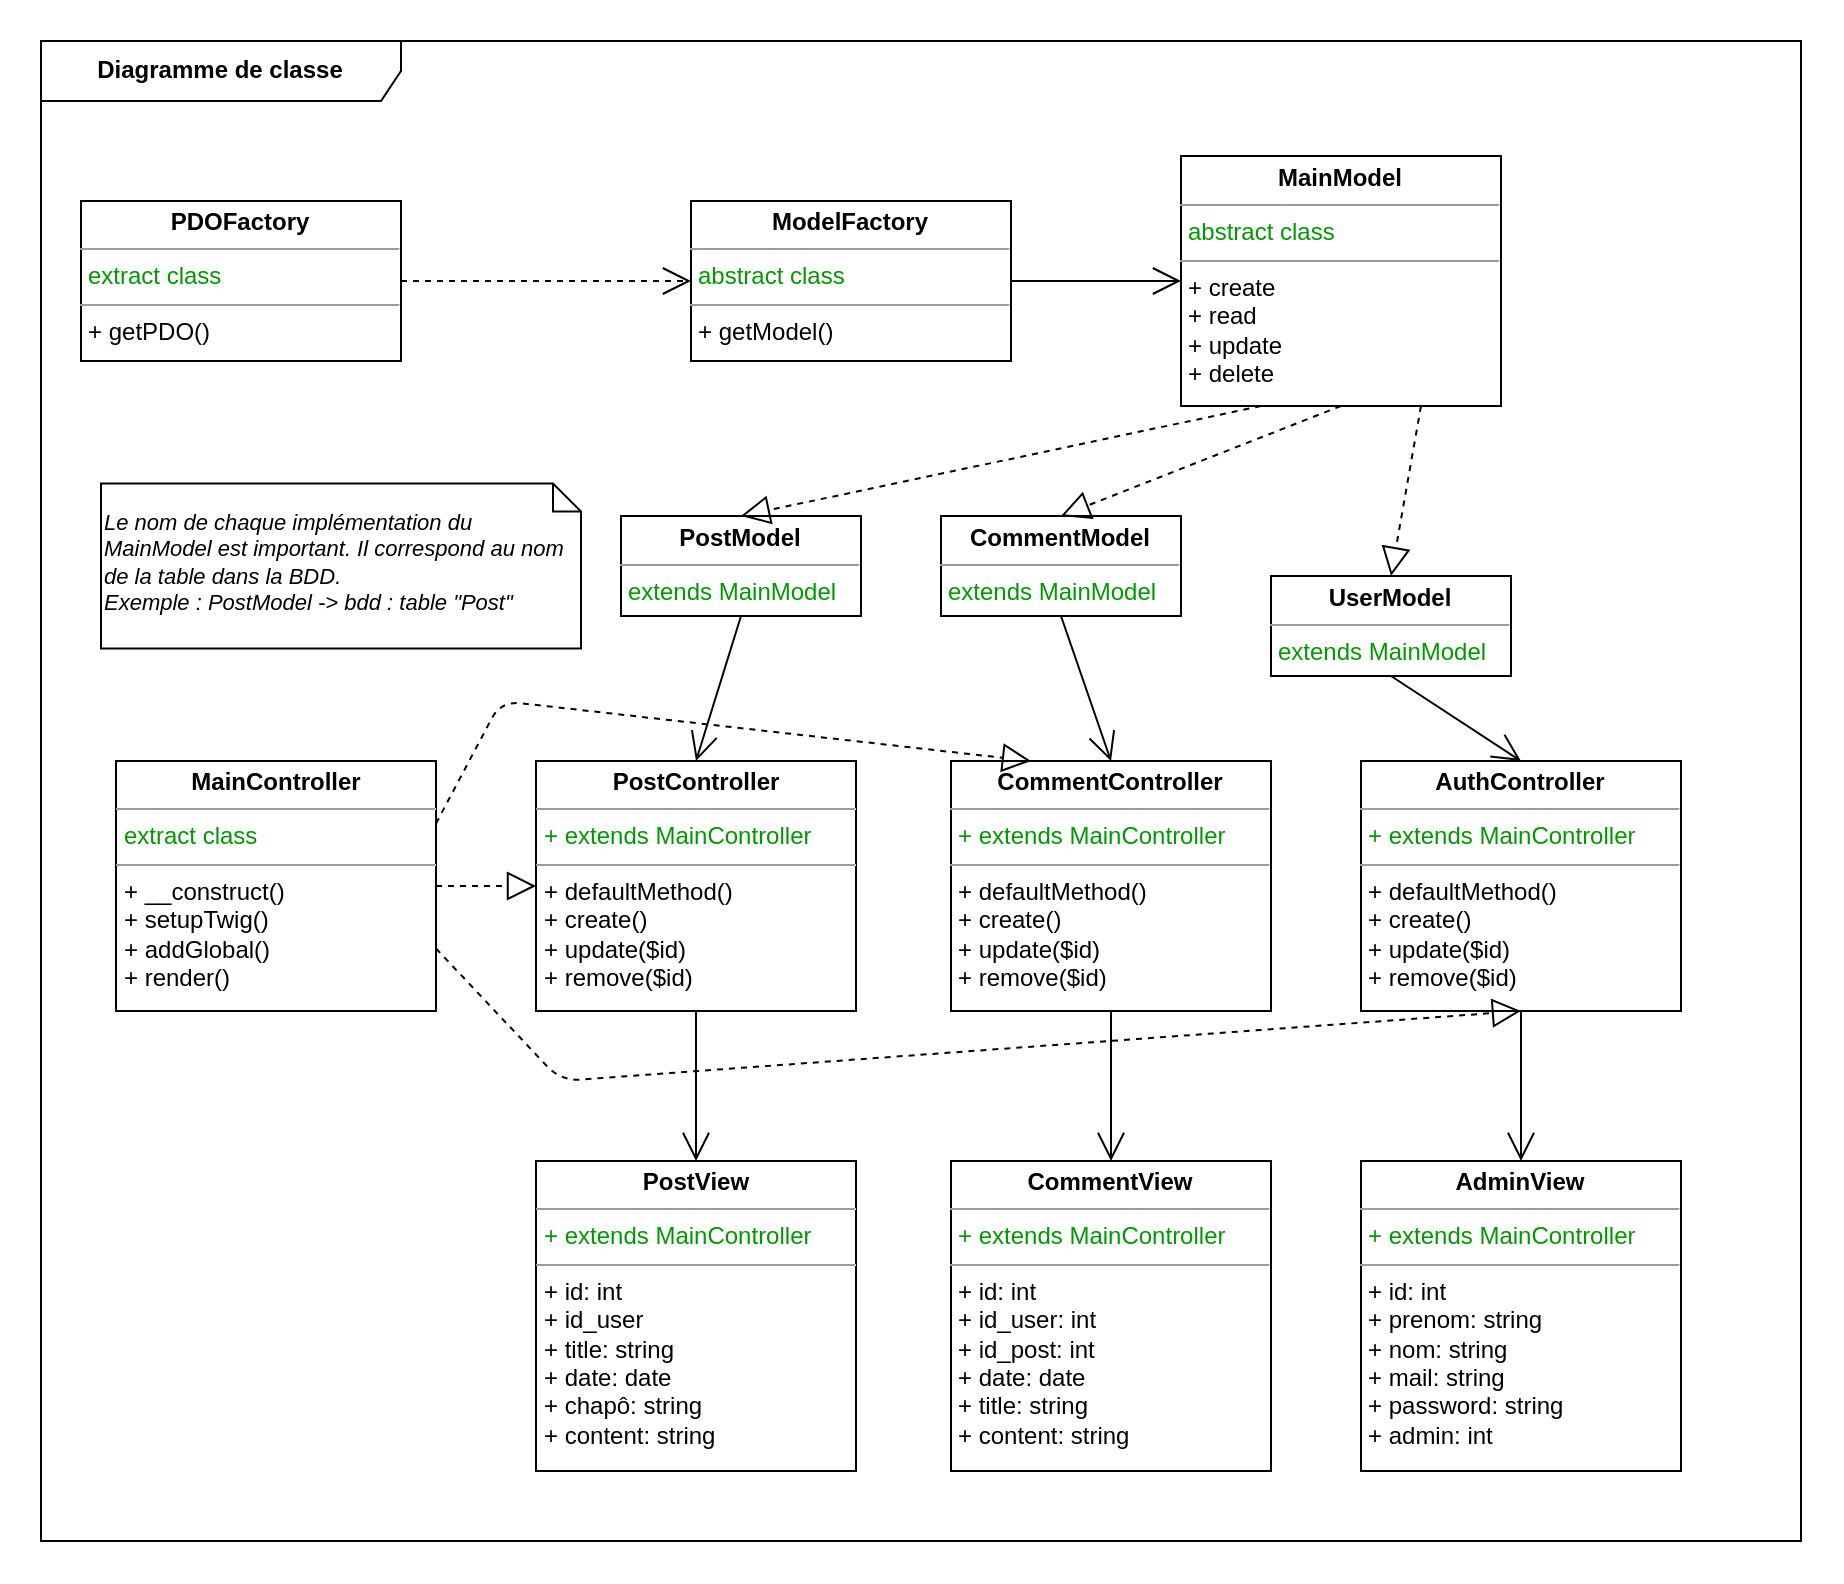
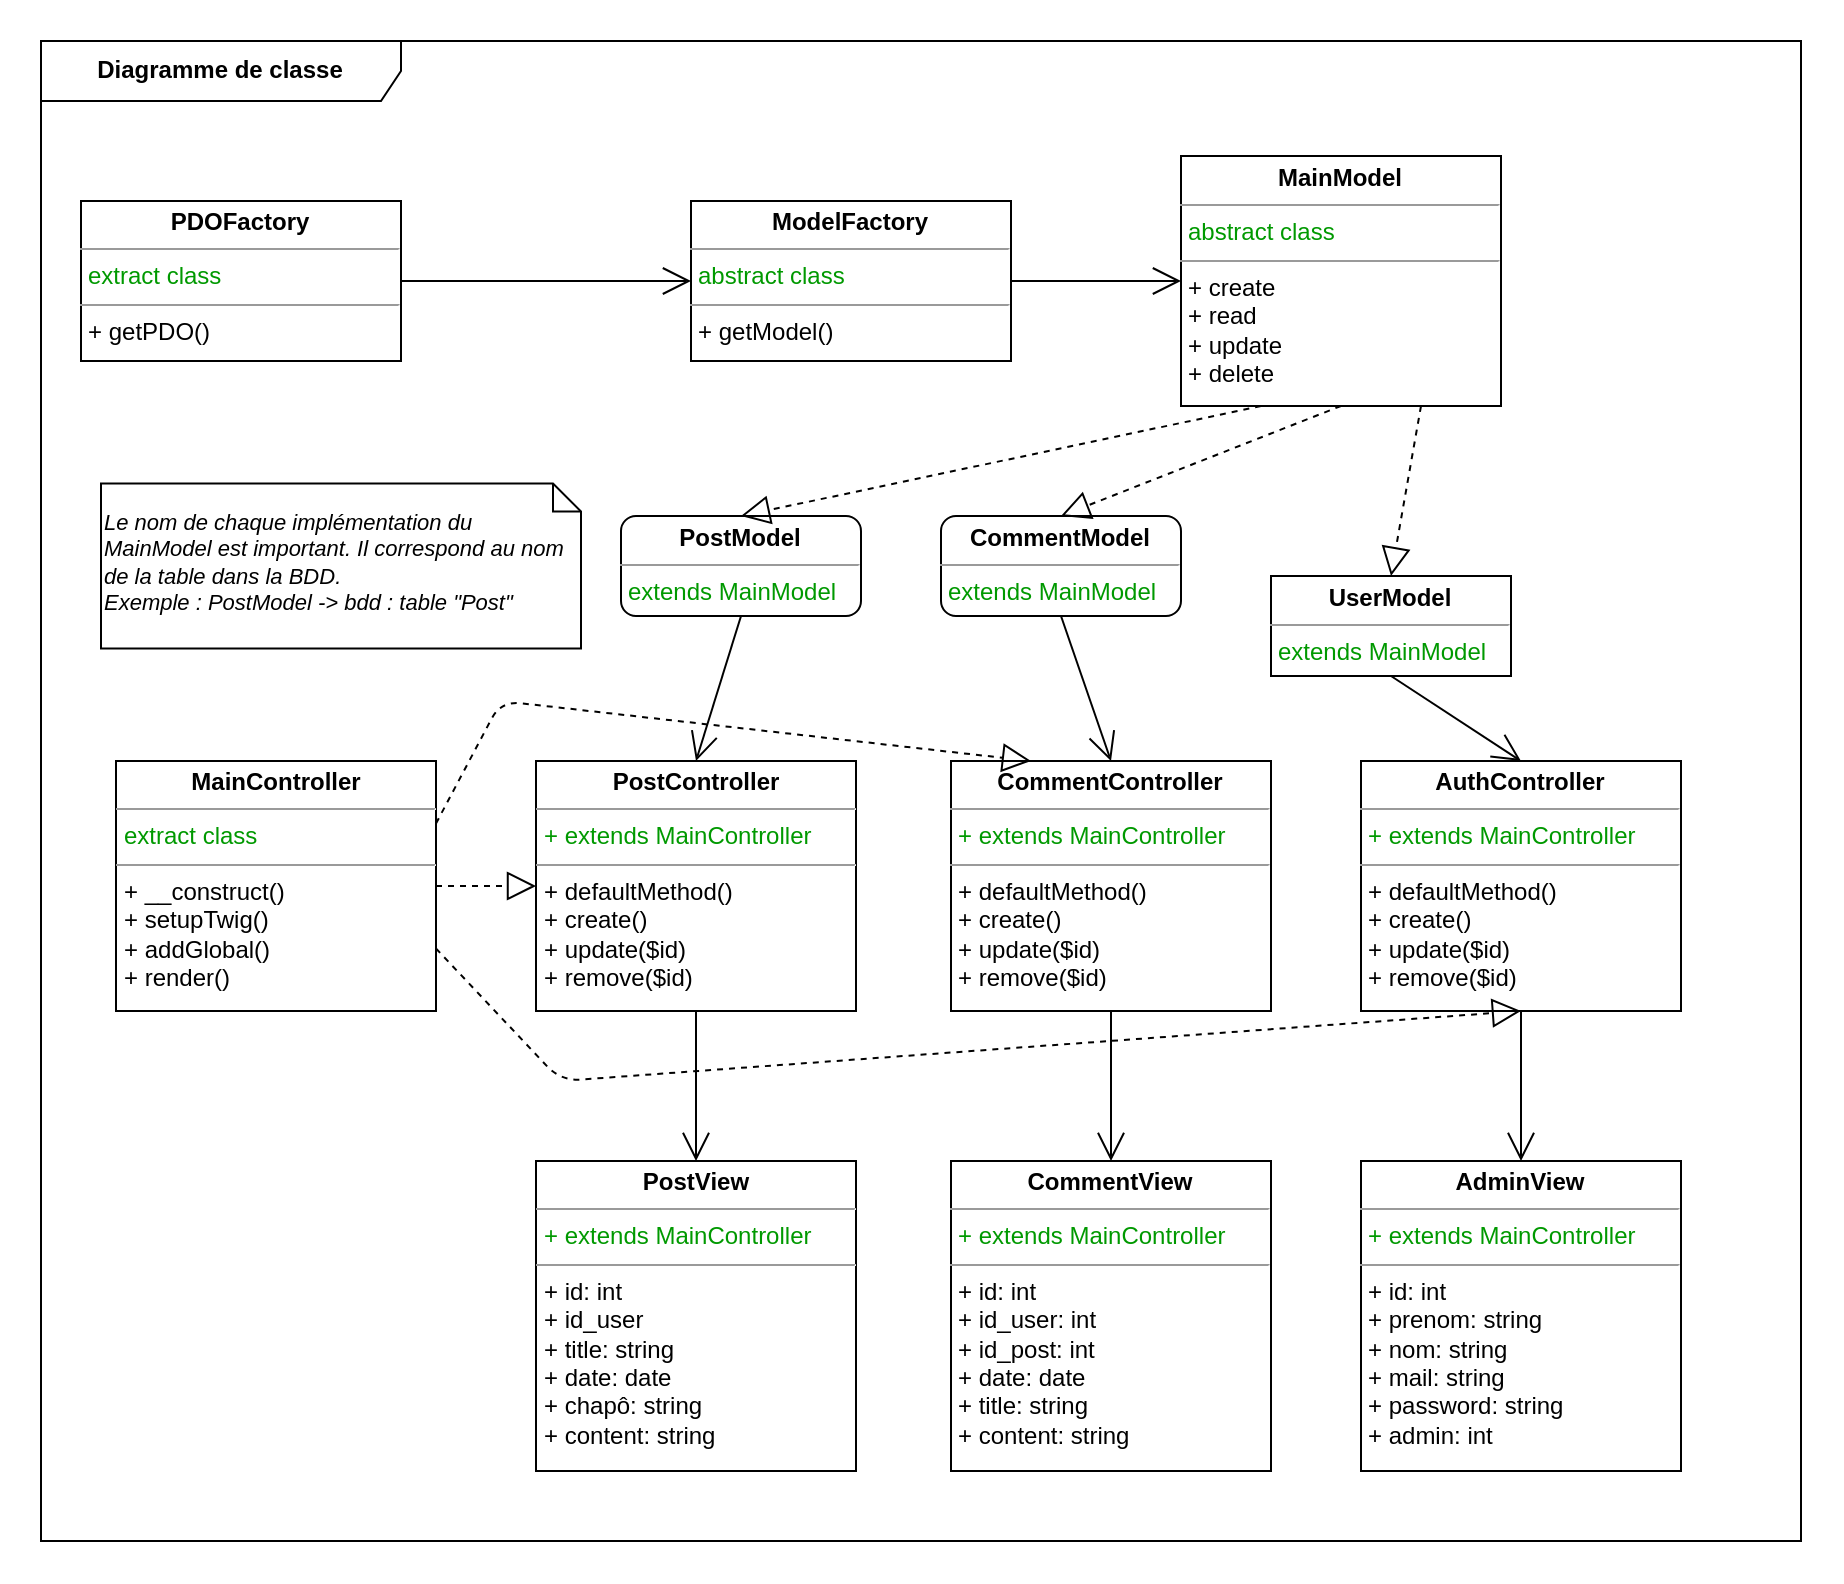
(545, 281) -> (545, 281)
(741, 566) -> (741, 566)
(1061, 566) -> (1061, 566)
